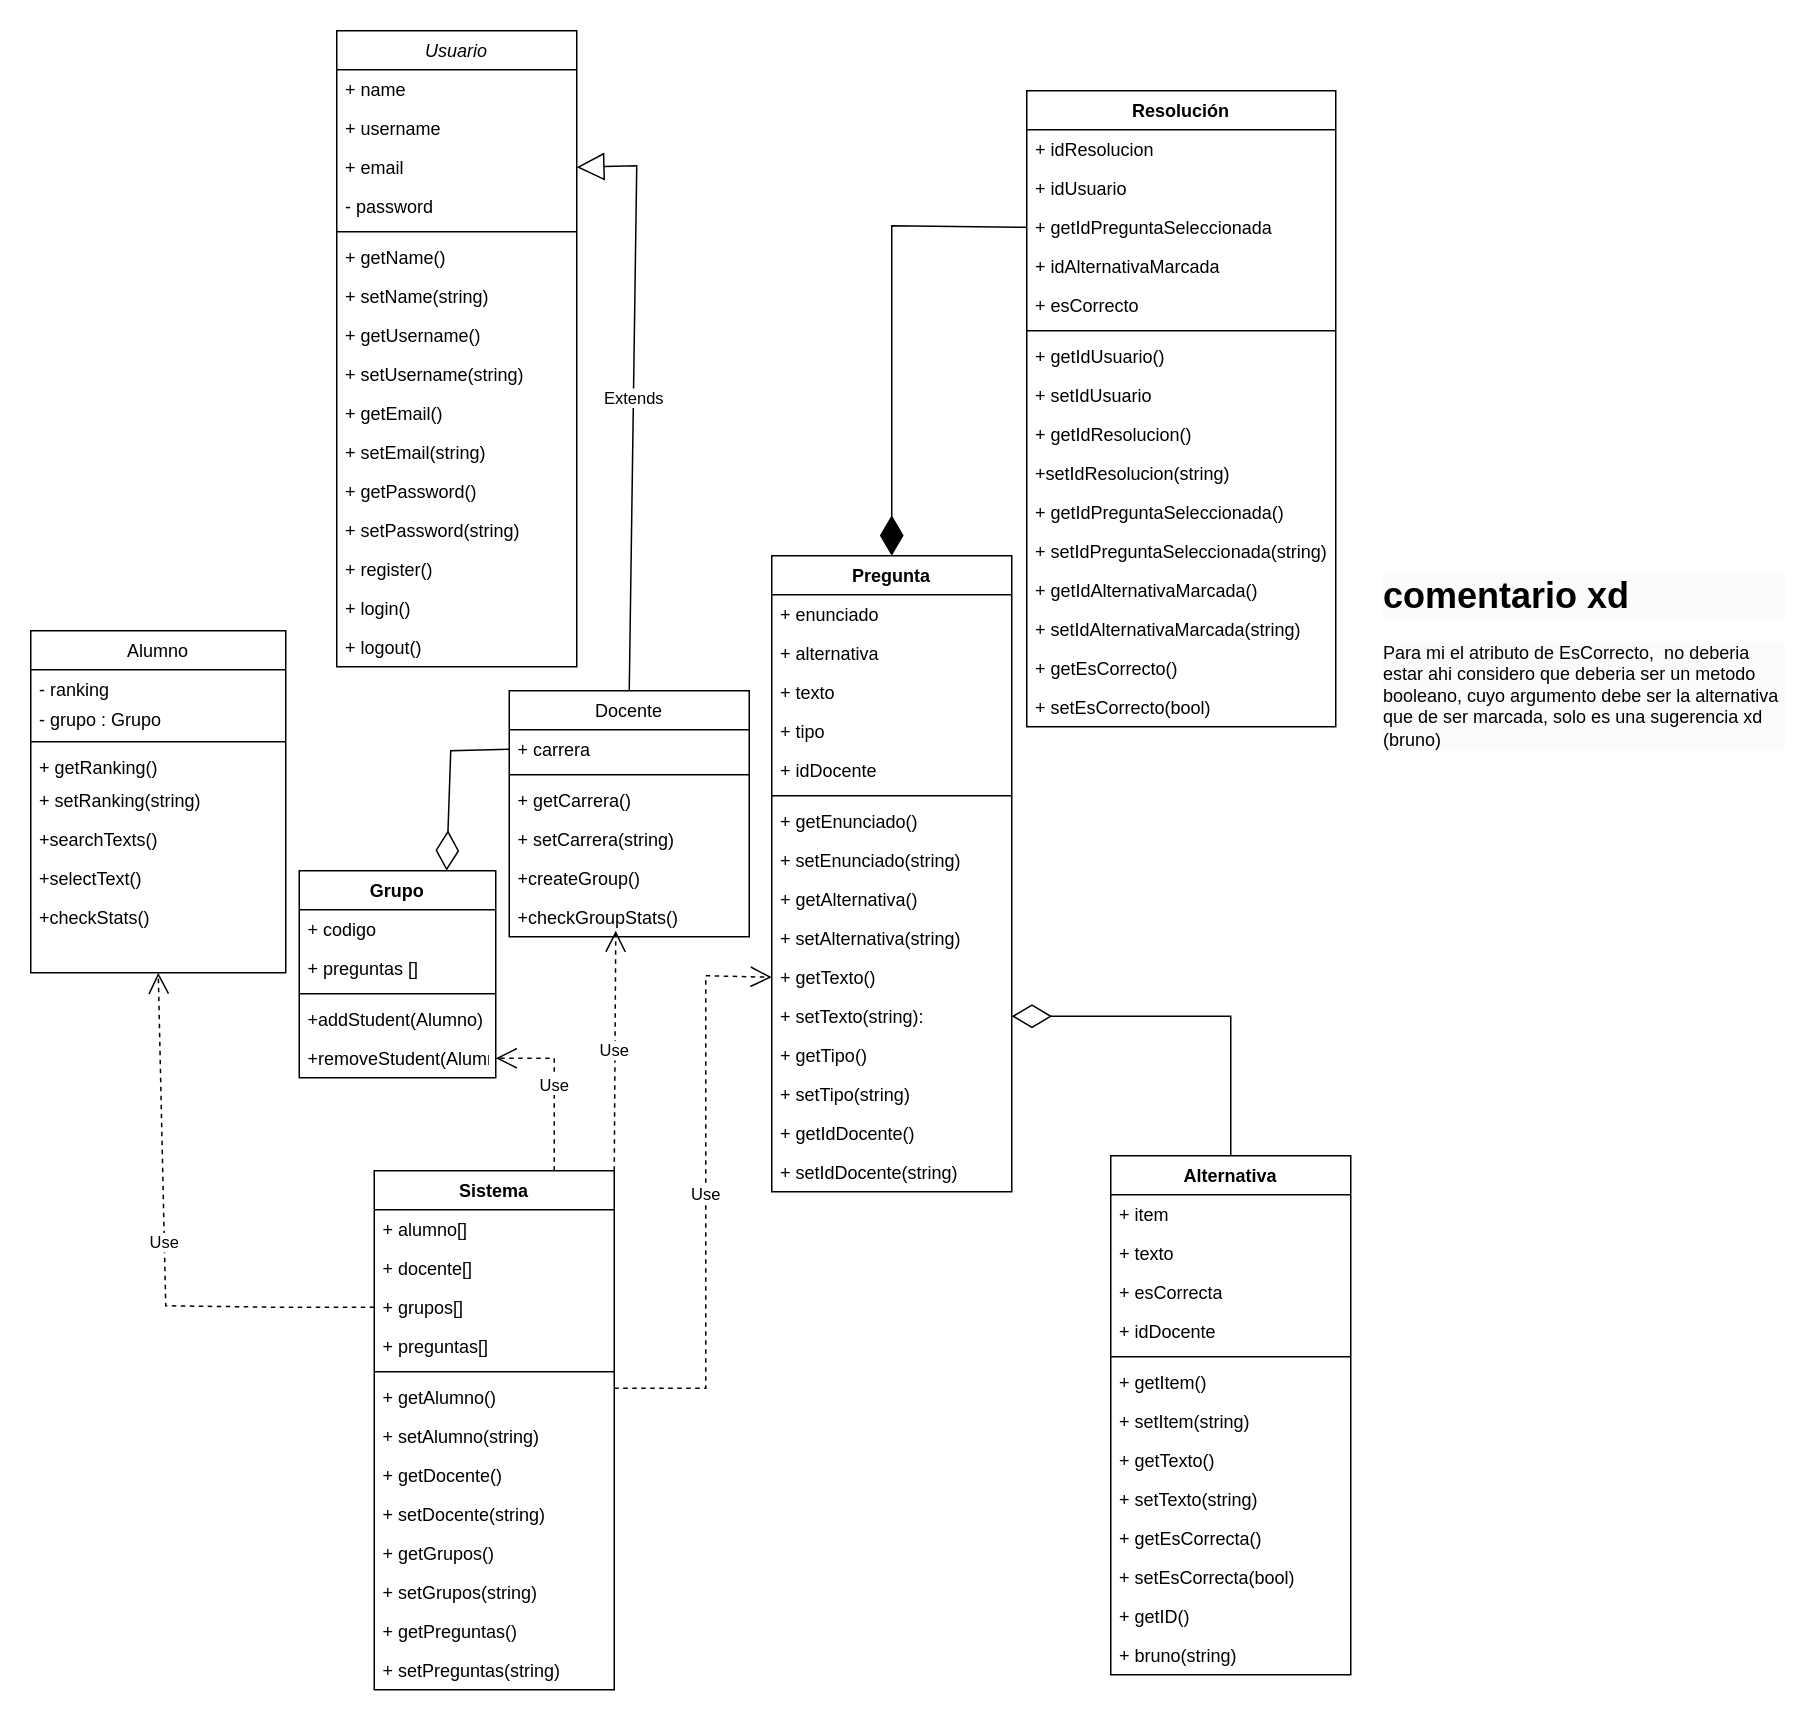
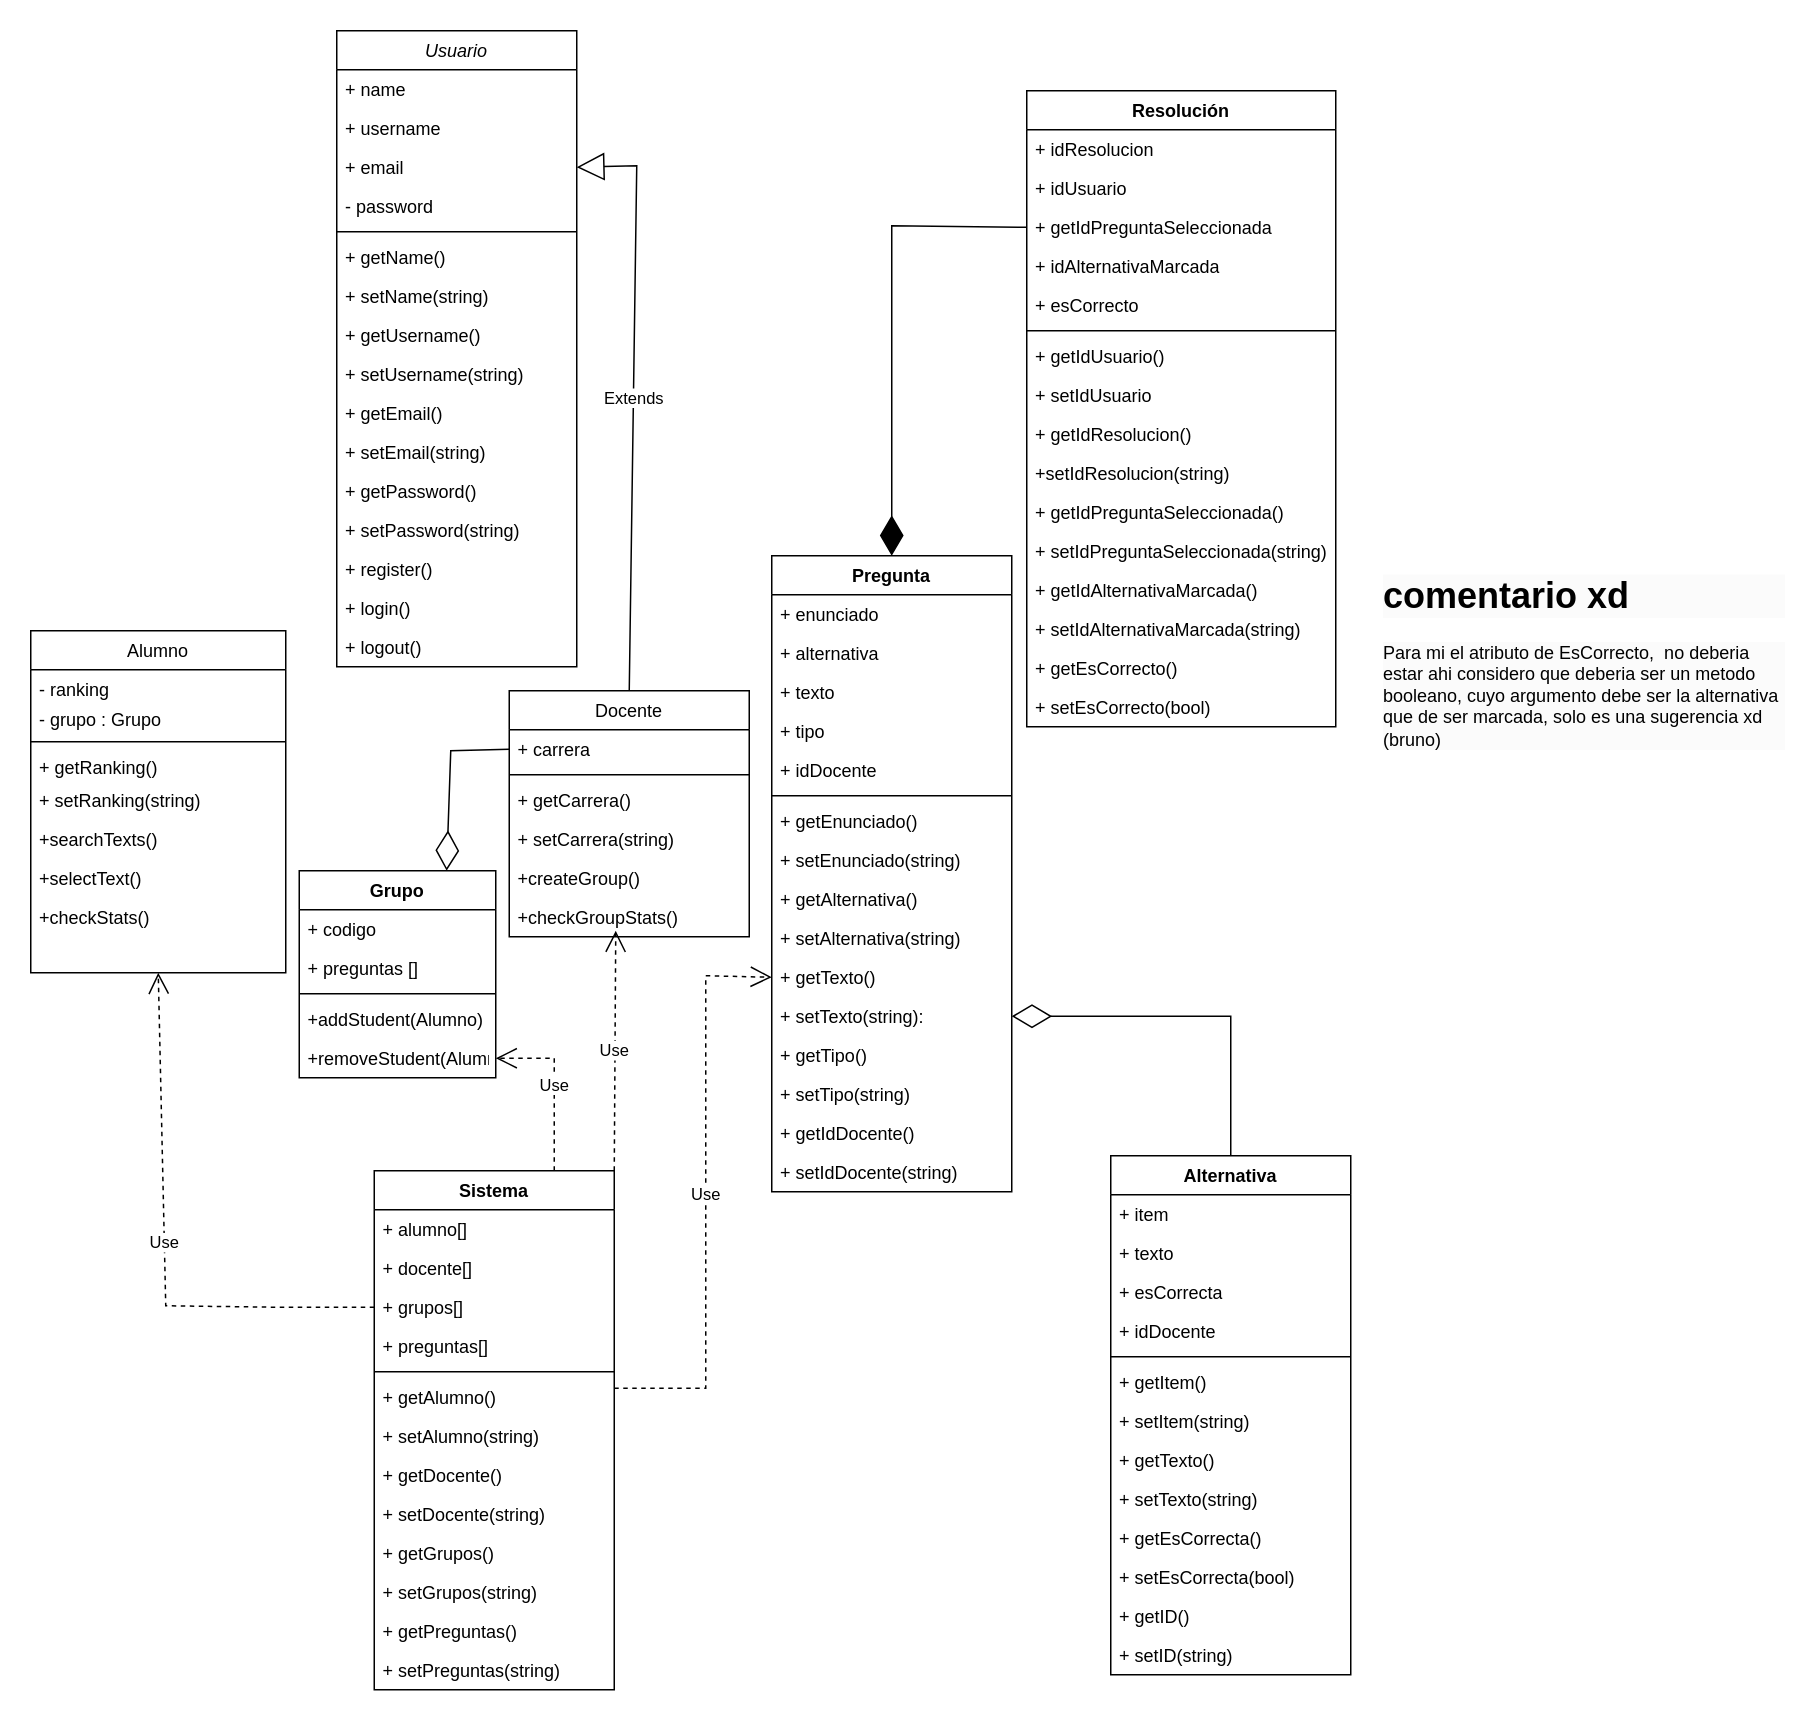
(1191, 1657) -> (1191, 1657)
